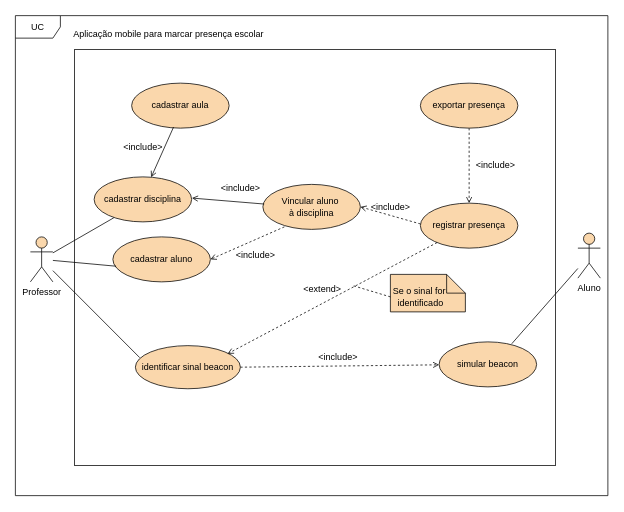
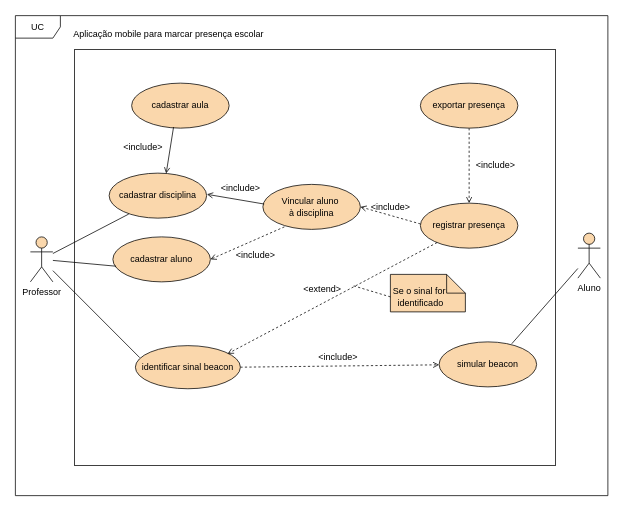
(143, 199) -> (158, 195)
